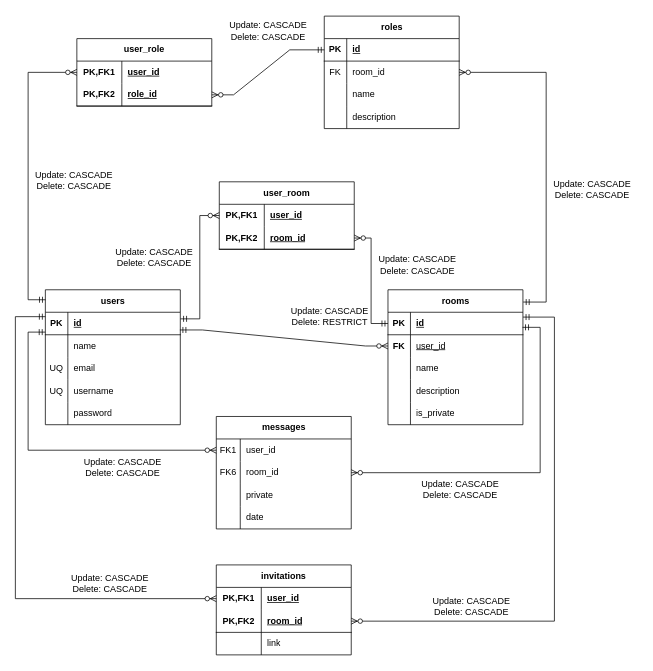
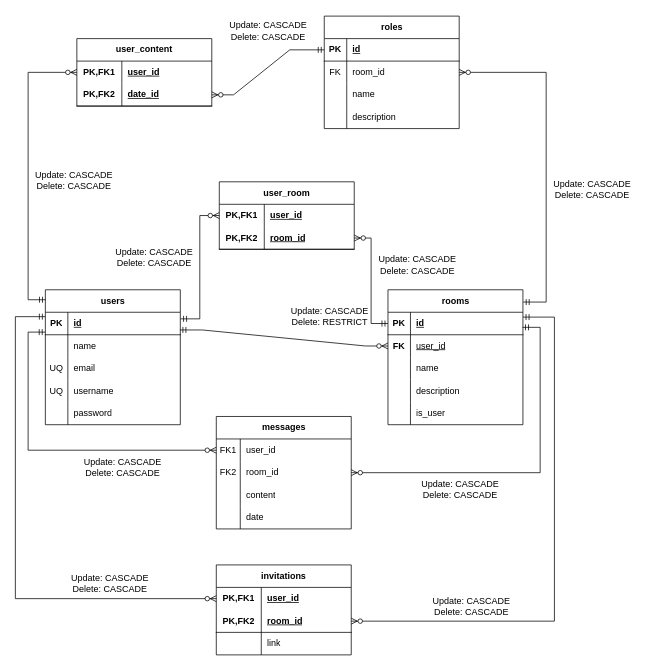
(144, 50) -> (144, 50)
(143, 95) -> (144, 95)
(439, 414) -> (433, 414)
(228, 473) -> (228, 473)
(263, 495) -> (264, 495)
